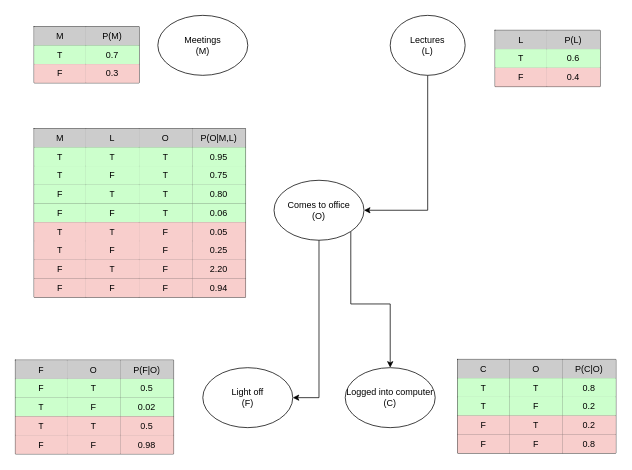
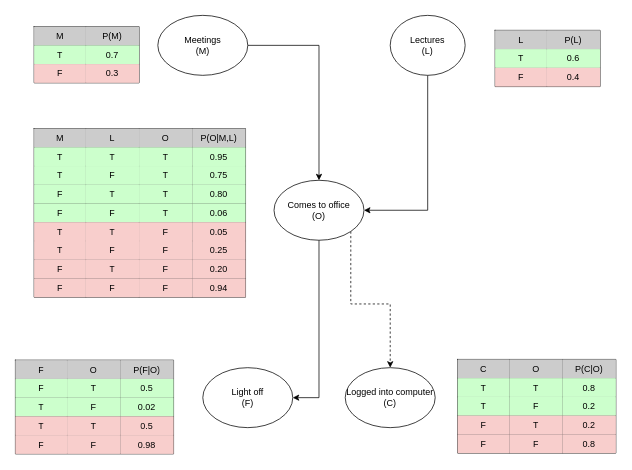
none -> (284, 45)
(219, 270) -> (219, 270)
(363, 304) -> (363, 304)
